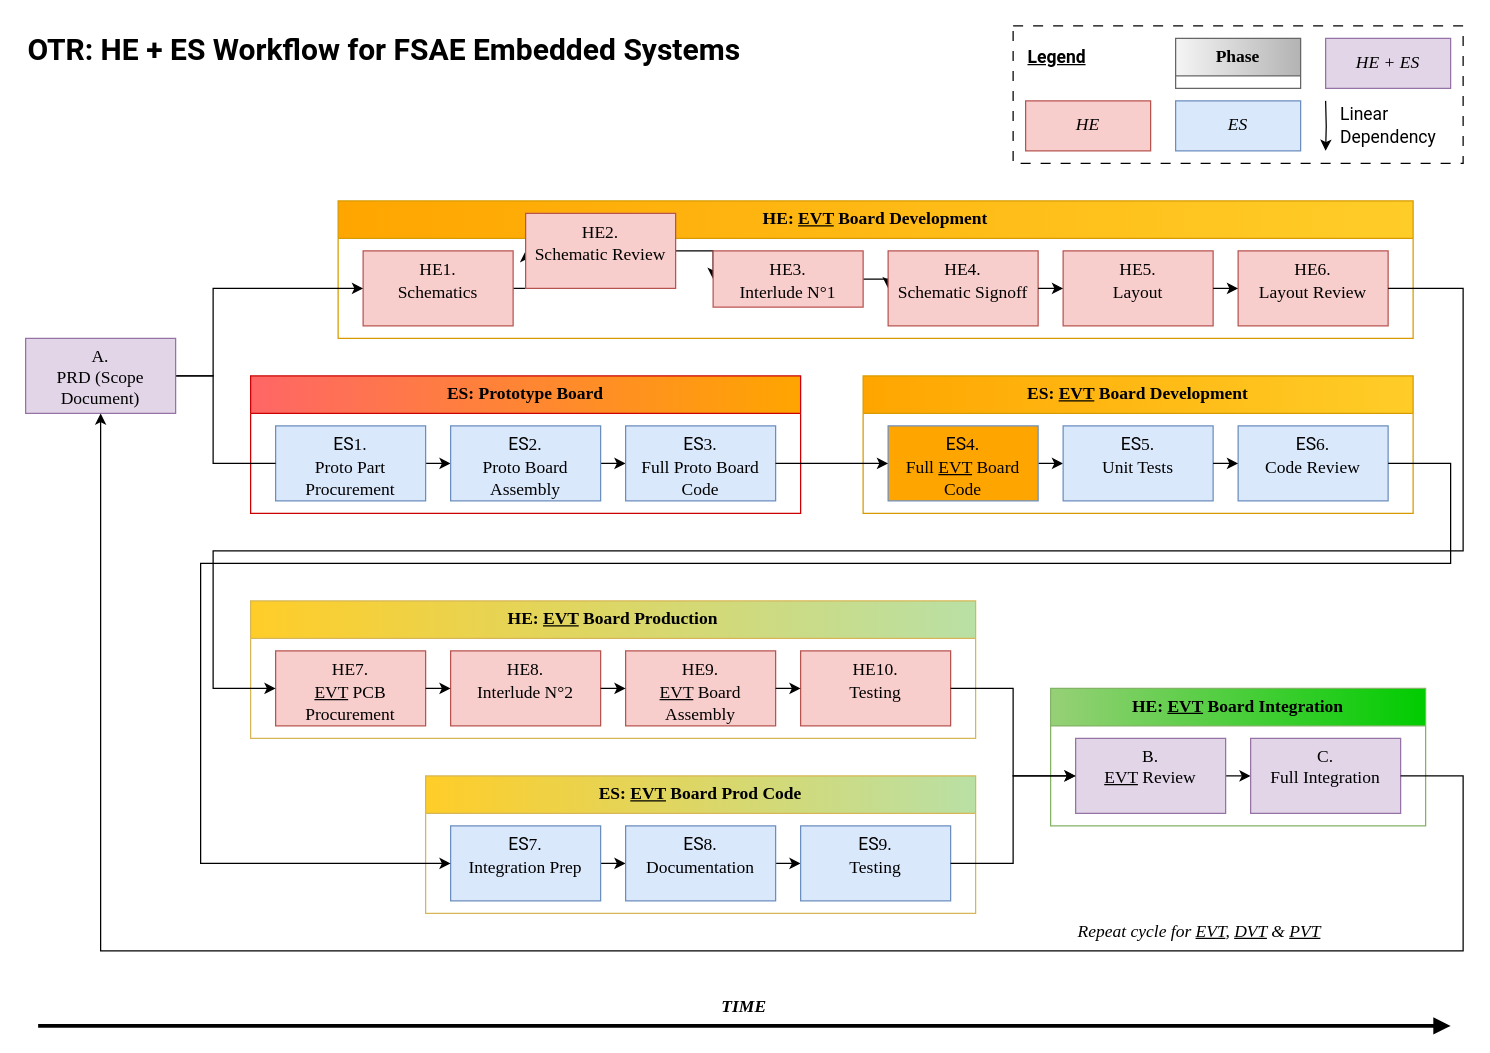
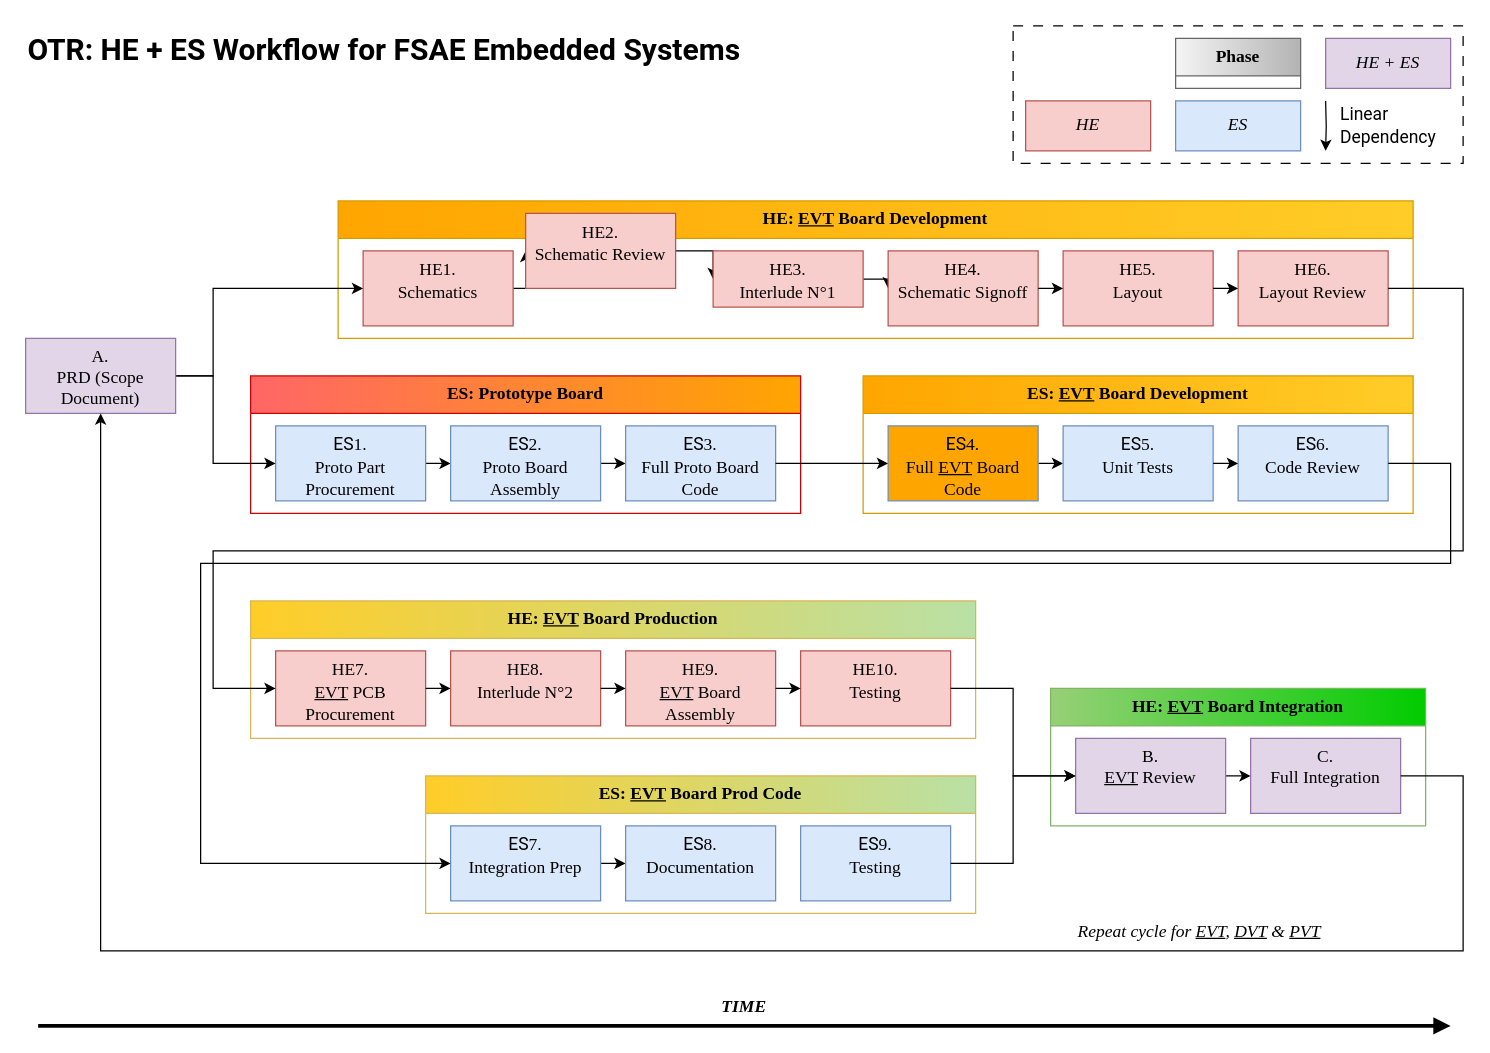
(1088, 57) -> none
(269, 463) -> (266, 463)
(784, 863) -> none
